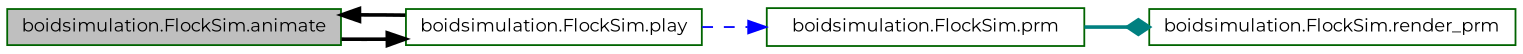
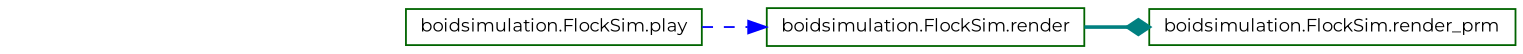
(174, 27) -> none
(926, 27) -> (926, 27)
